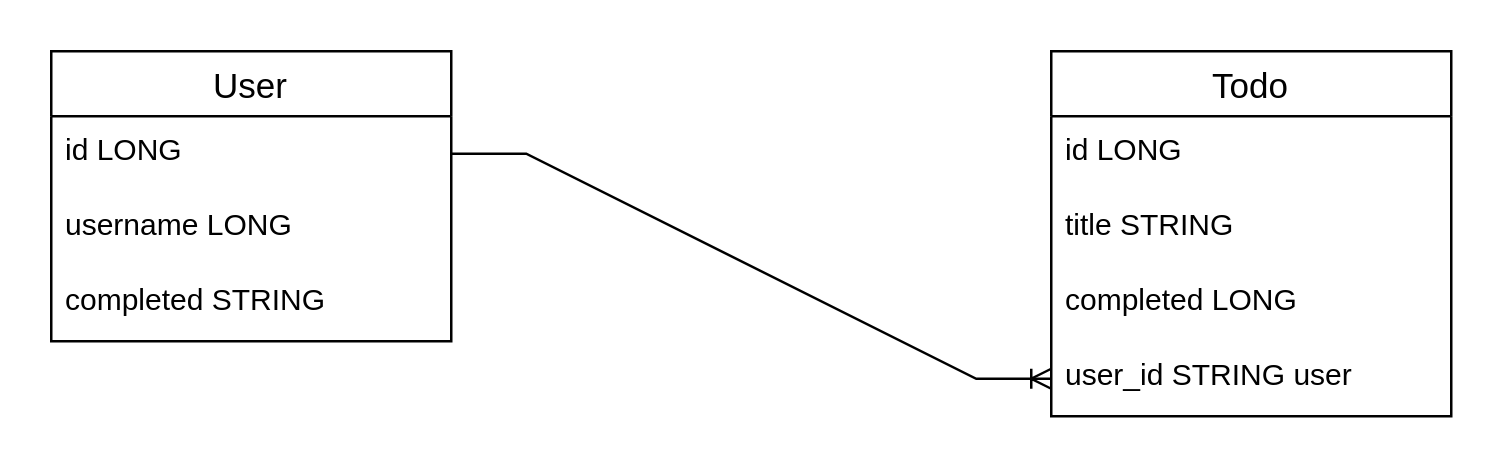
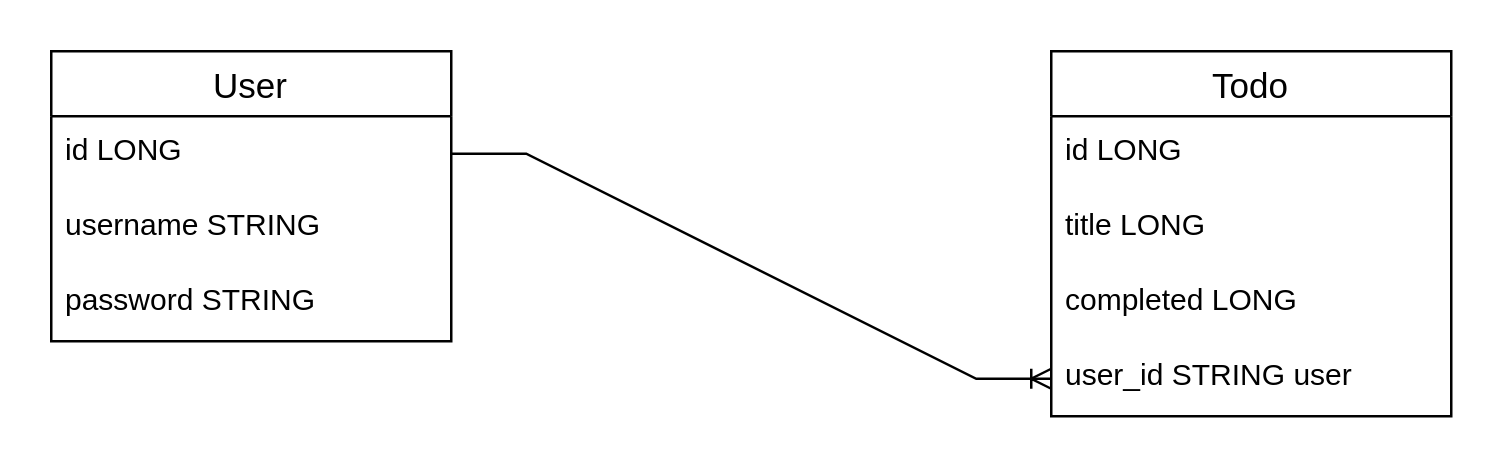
(172, 227) -> (188, 227)
(1155, 227) -> (1139, 227)
(193, 302) -> (188, 302)
